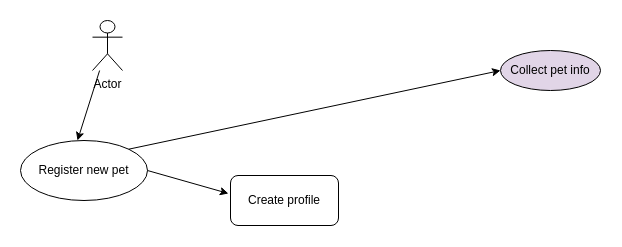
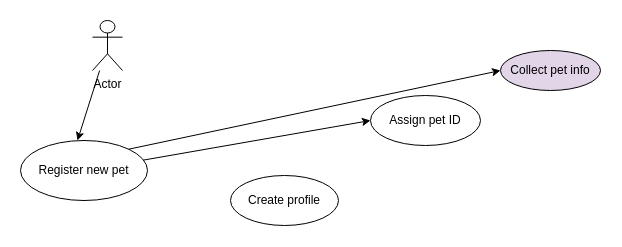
none -> (426, 121)
none -> (254, 141)
(184, 181) -> none
(285, 201) -> (285, 201)
